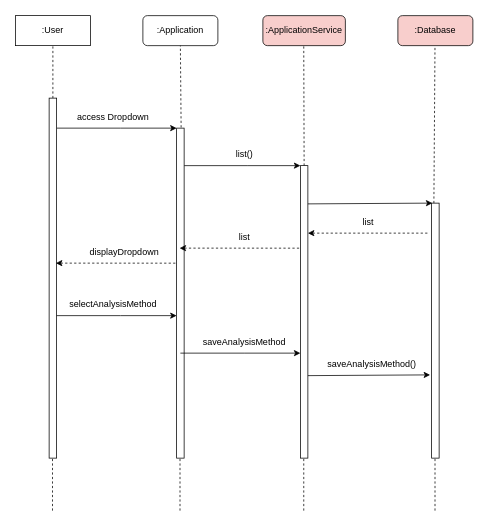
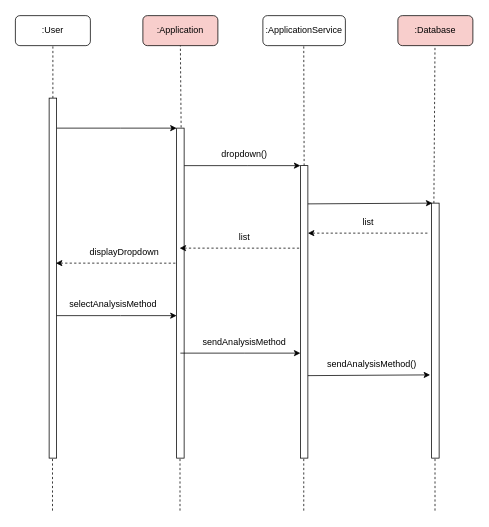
(53, 30) -> (53, 30)
(180, 30) -> (180, 30)
(304, 30) -> (304, 30)
(113, 117) -> none
(245, 154) -> (245, 154)
(245, 342) -> (245, 342)
(372, 364) -> (372, 364)
